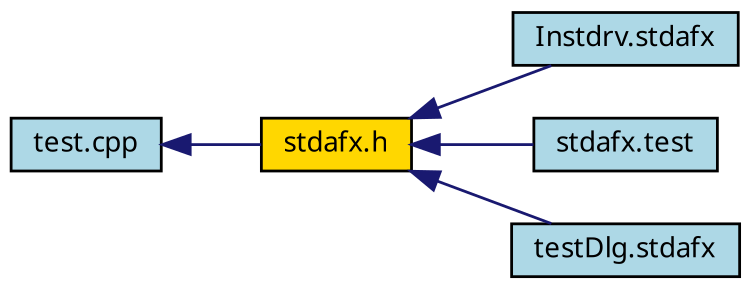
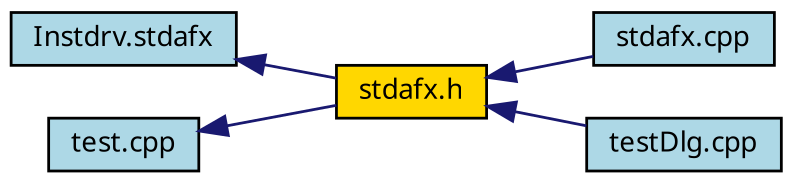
(494, 87) -> (300, 71)
(626, 145) -> (684, 39)
(626, 250) -> (684, 145)
